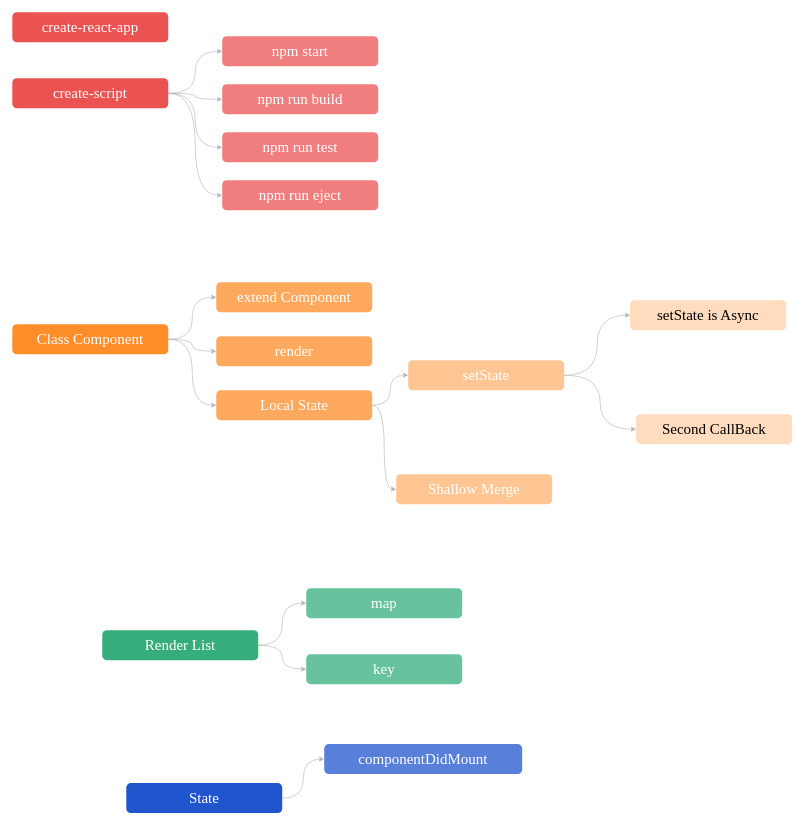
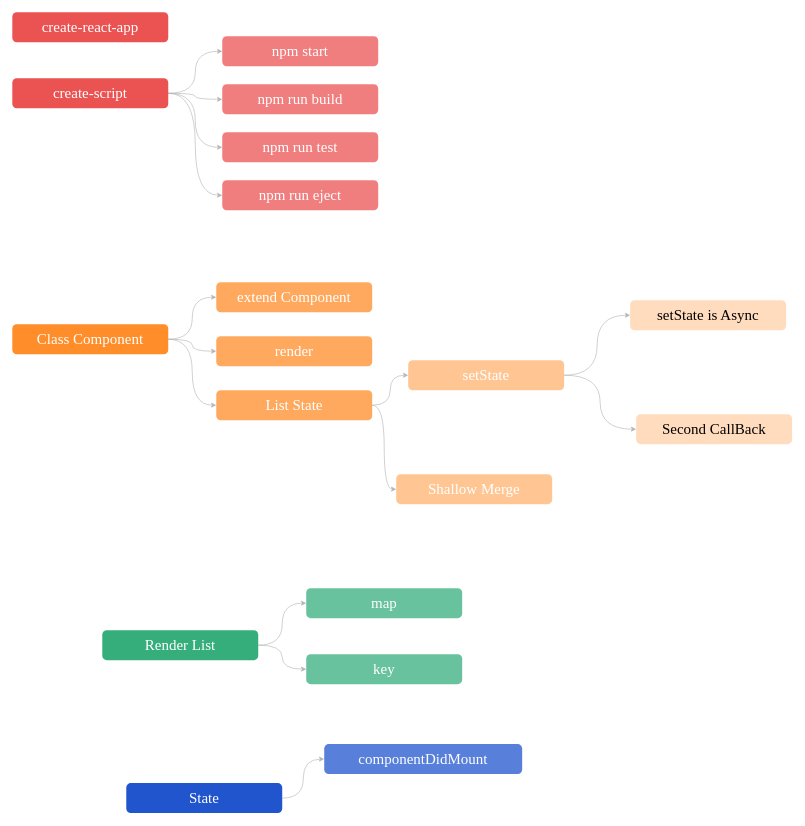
(294, 405) -> (294, 405)
